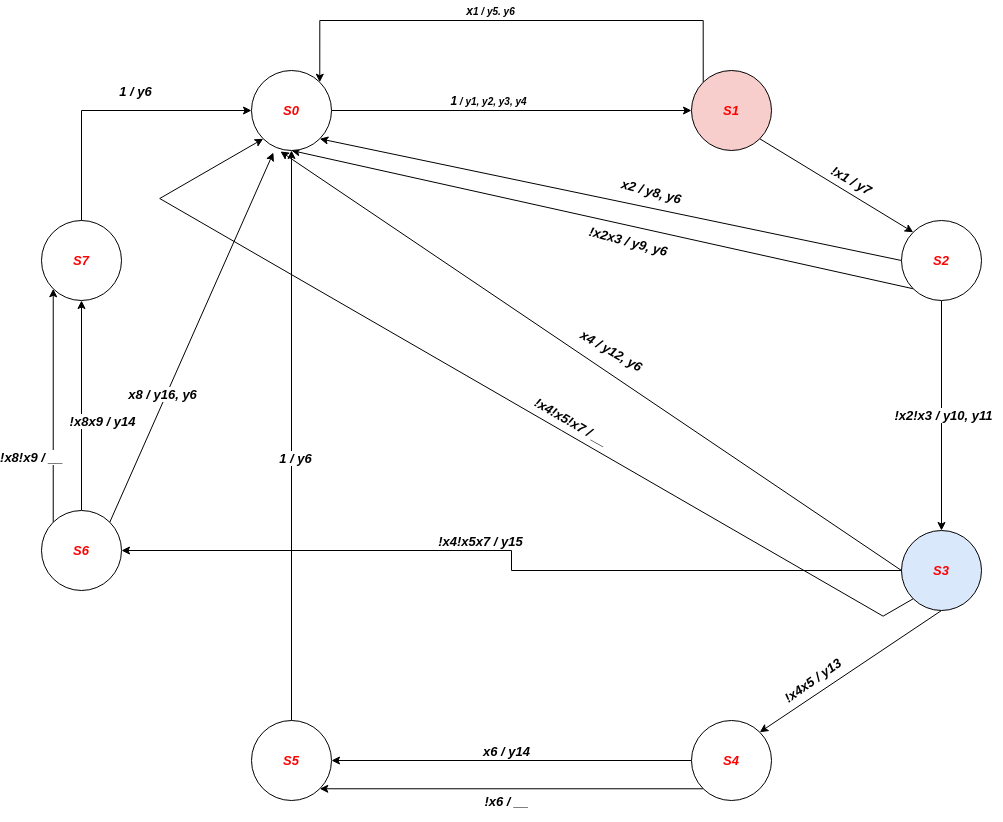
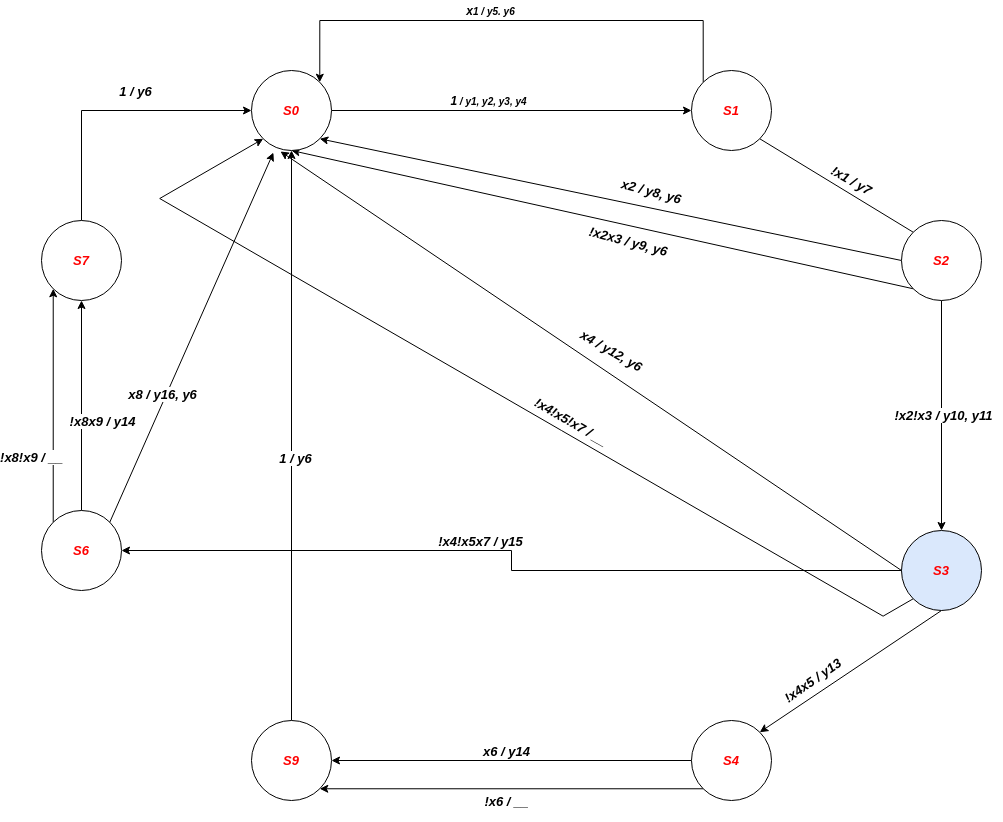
(732, 111) -> (732, 111)
(906, 228) -> (909, 230)
(292, 761) -> (292, 761)
